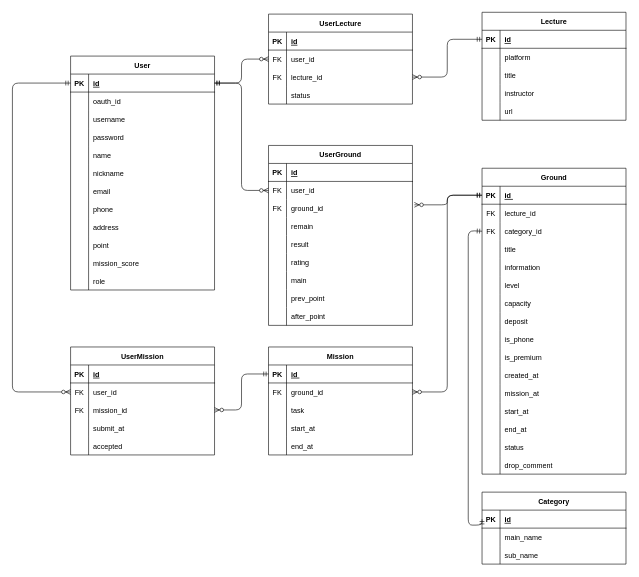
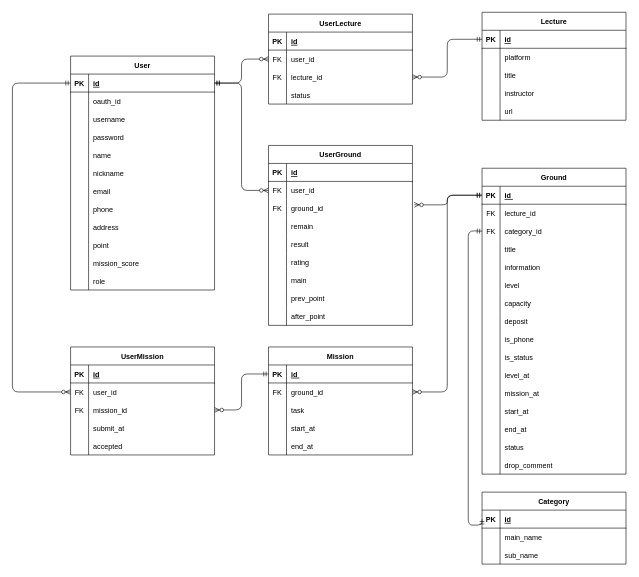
(523, 358) -> (522, 358)
(525, 376) -> (519, 376)
